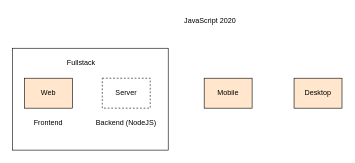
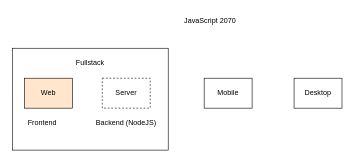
(210, 21) -> (210, 21)
(81, 63) -> (90, 63)
(228, 93) -> (228, 93)
(318, 93) -> (318, 93)
(48, 123) -> (42, 123)
